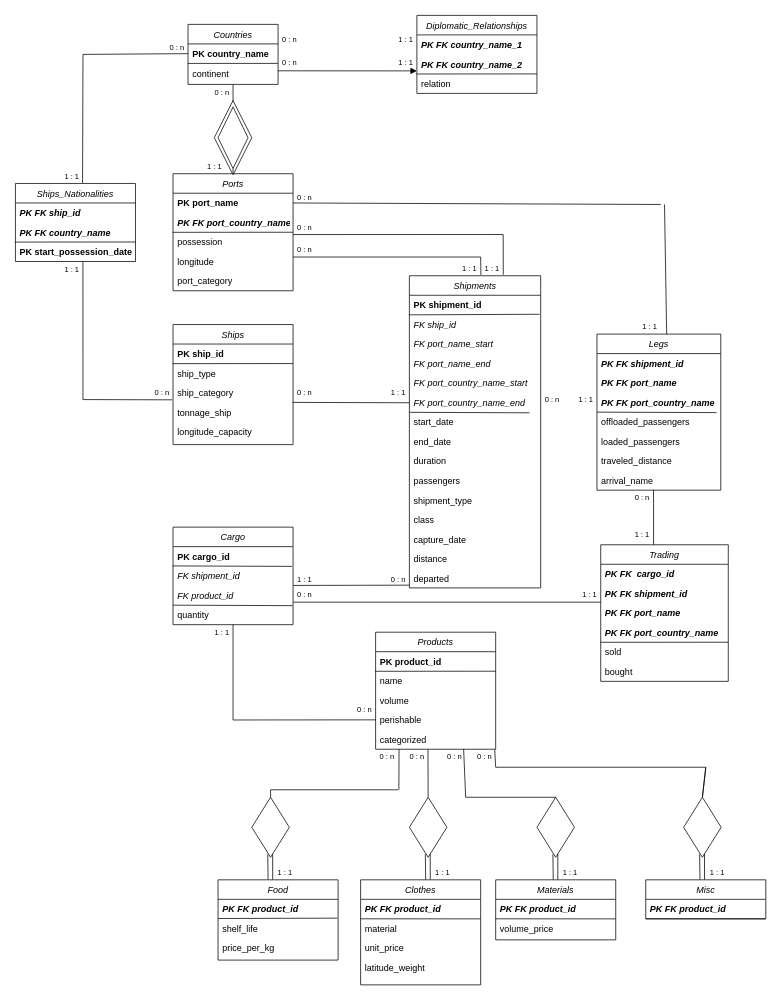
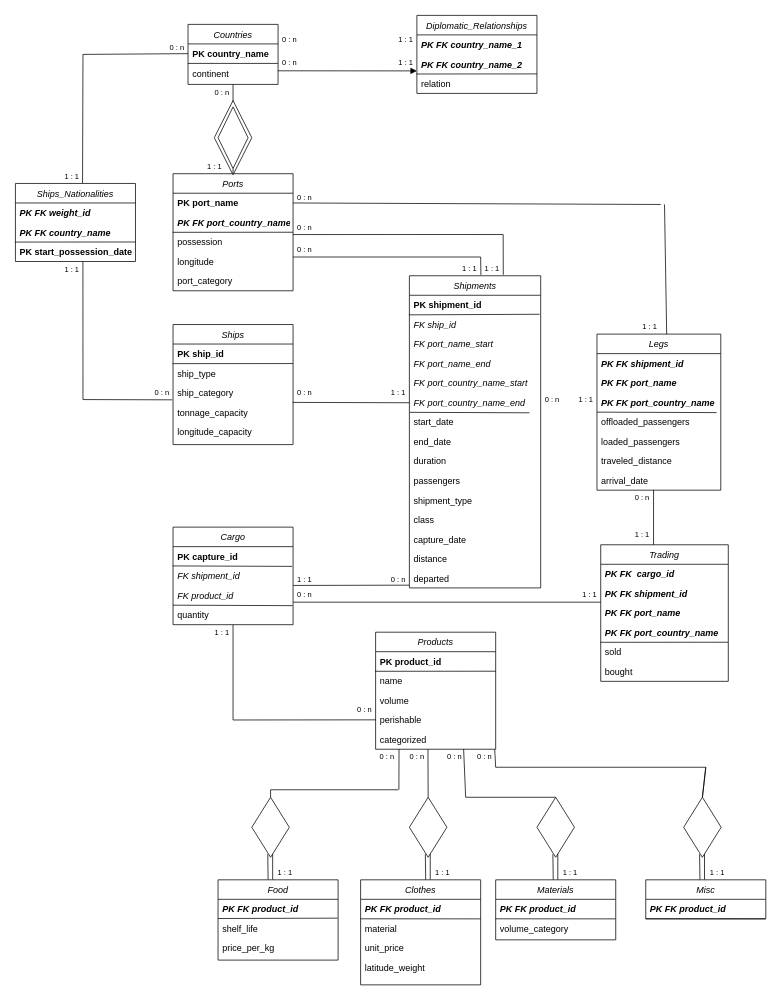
(48, 213) -> (53, 213)
(206, 413) -> (216, 413)
(629, 481) -> (629, 481)
(202, 557) -> (207, 557)
(527, 929) -> (536, 929)
